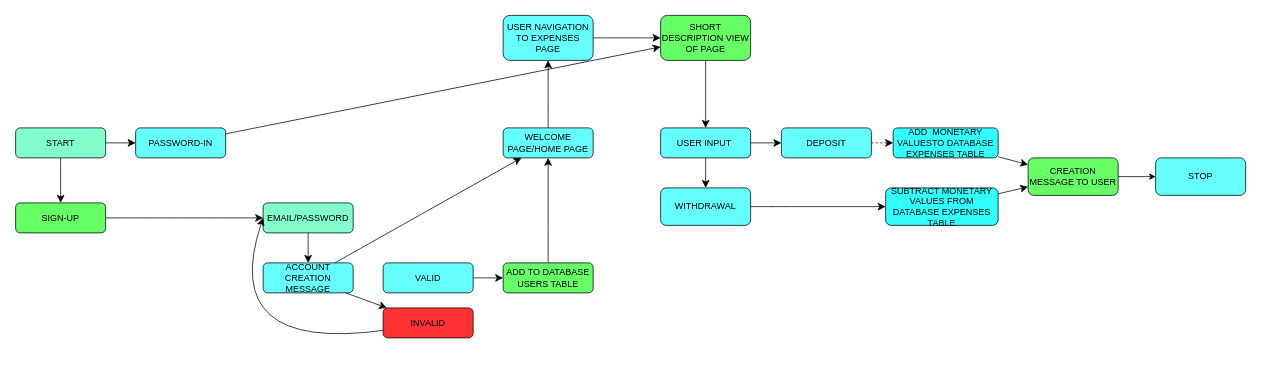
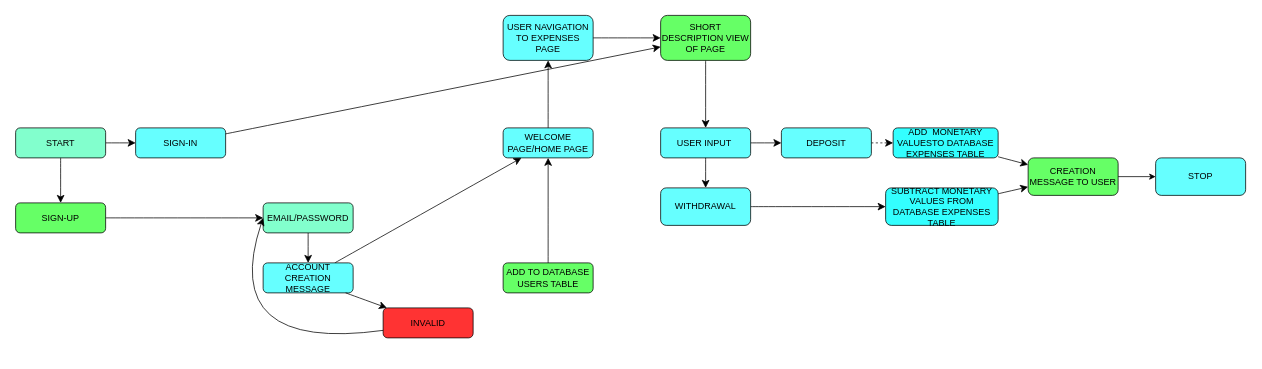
(180, 143) -> (180, 143)
(428, 278) -> none
(473, 278) -> none
